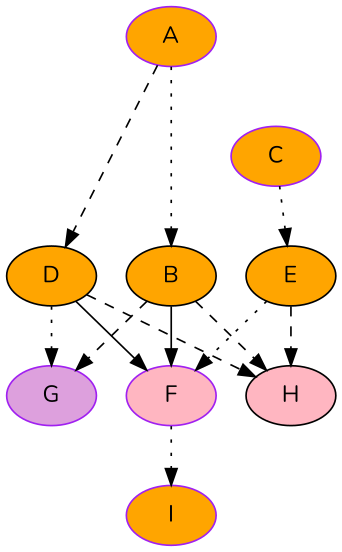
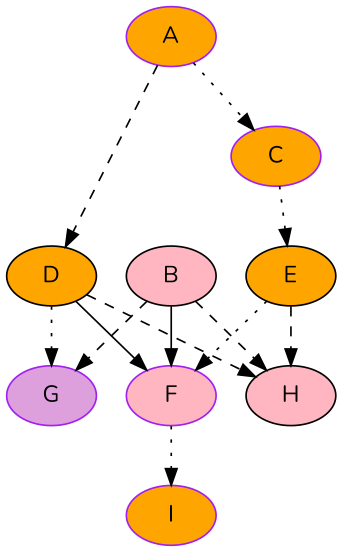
(171, 148) -> (218, 90)
(171, 276) -> (171, 276)
